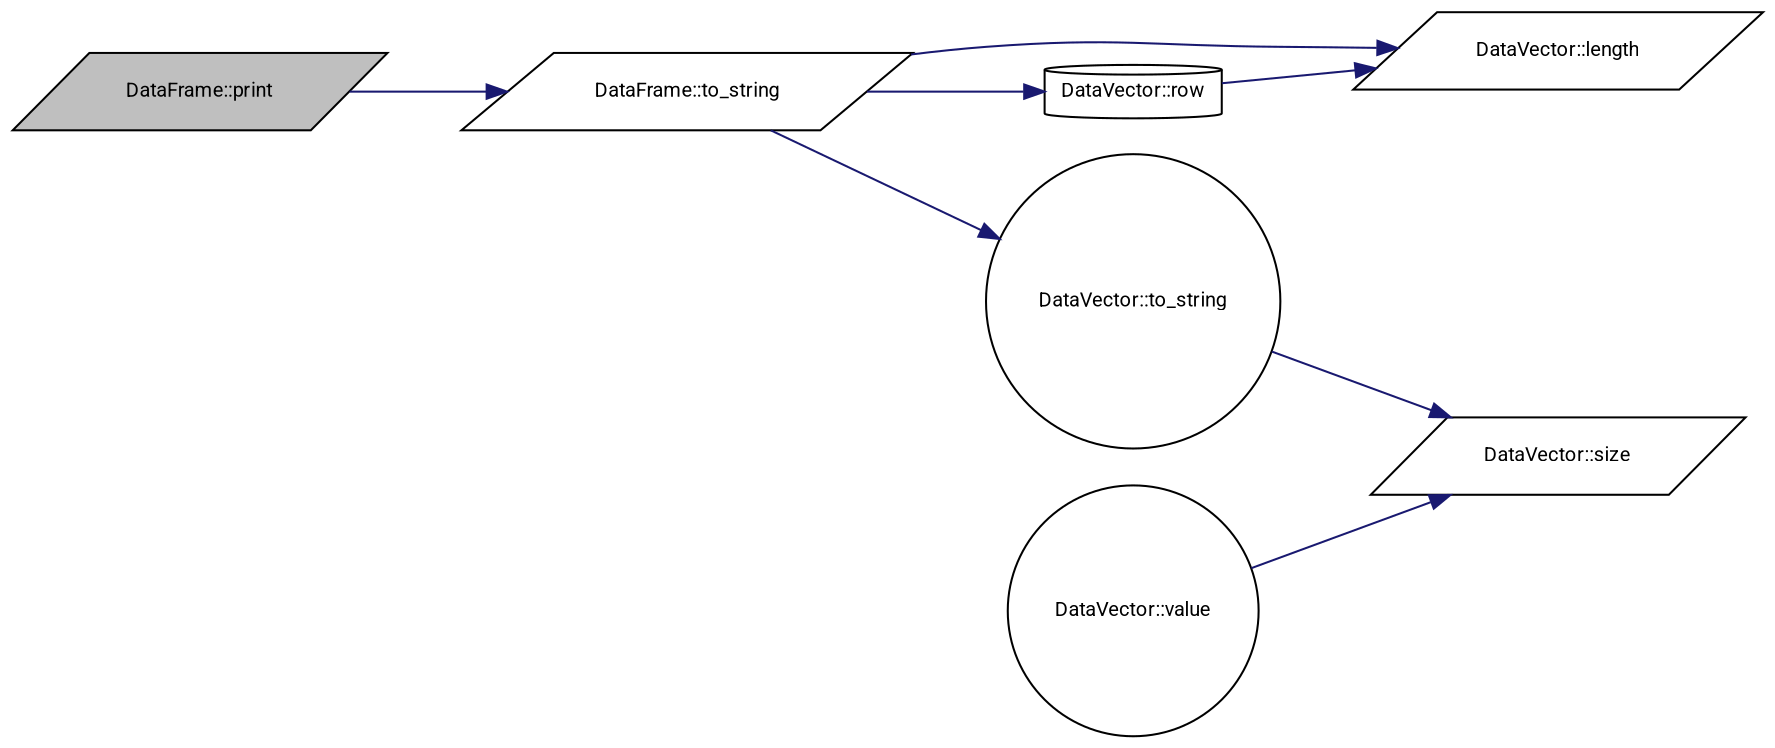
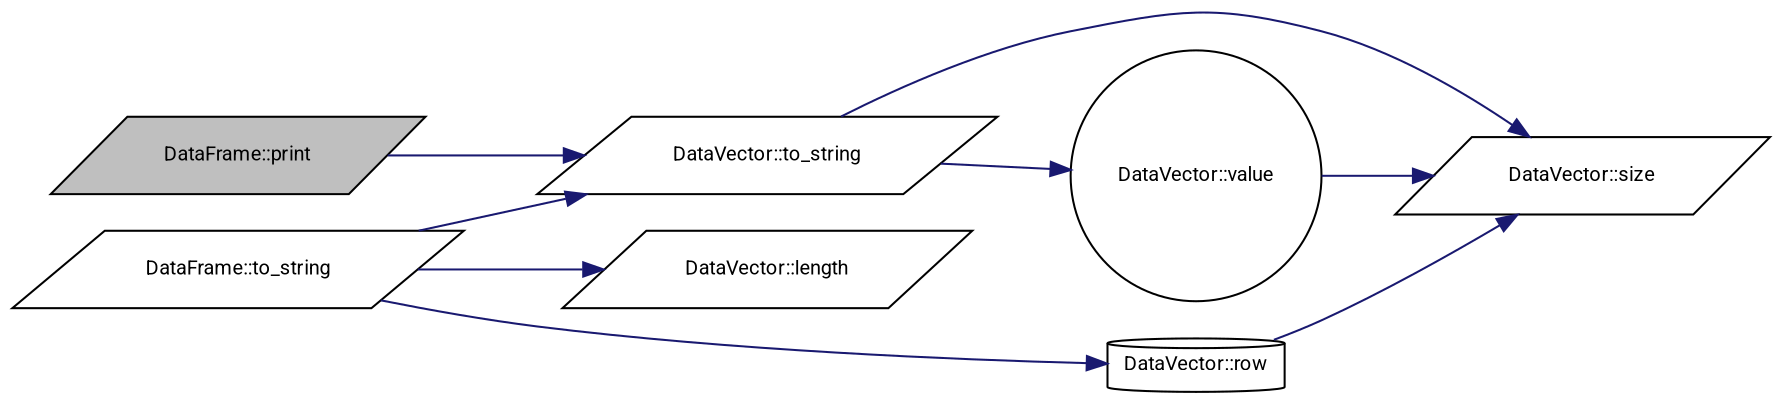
(1288, 77) -> (1389, 287)
(418, 92) -> (476, 155)
none -> (996, 166)
(1133, 301) -> (767, 155)
